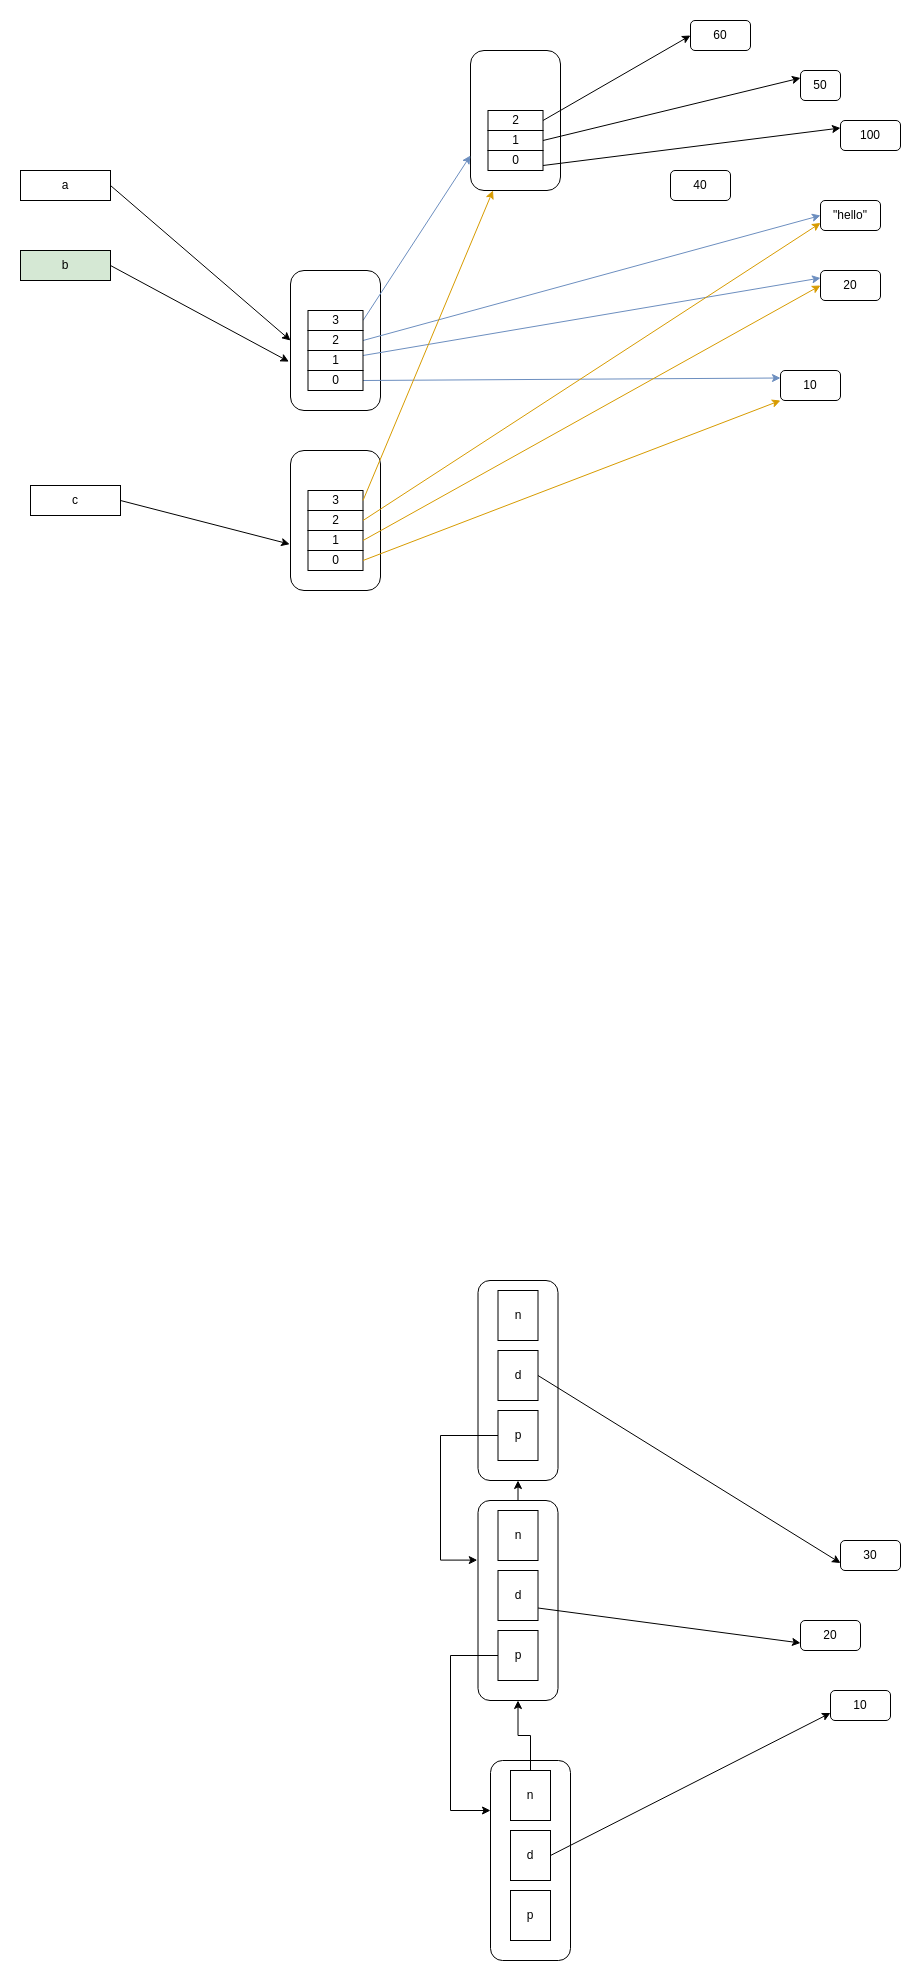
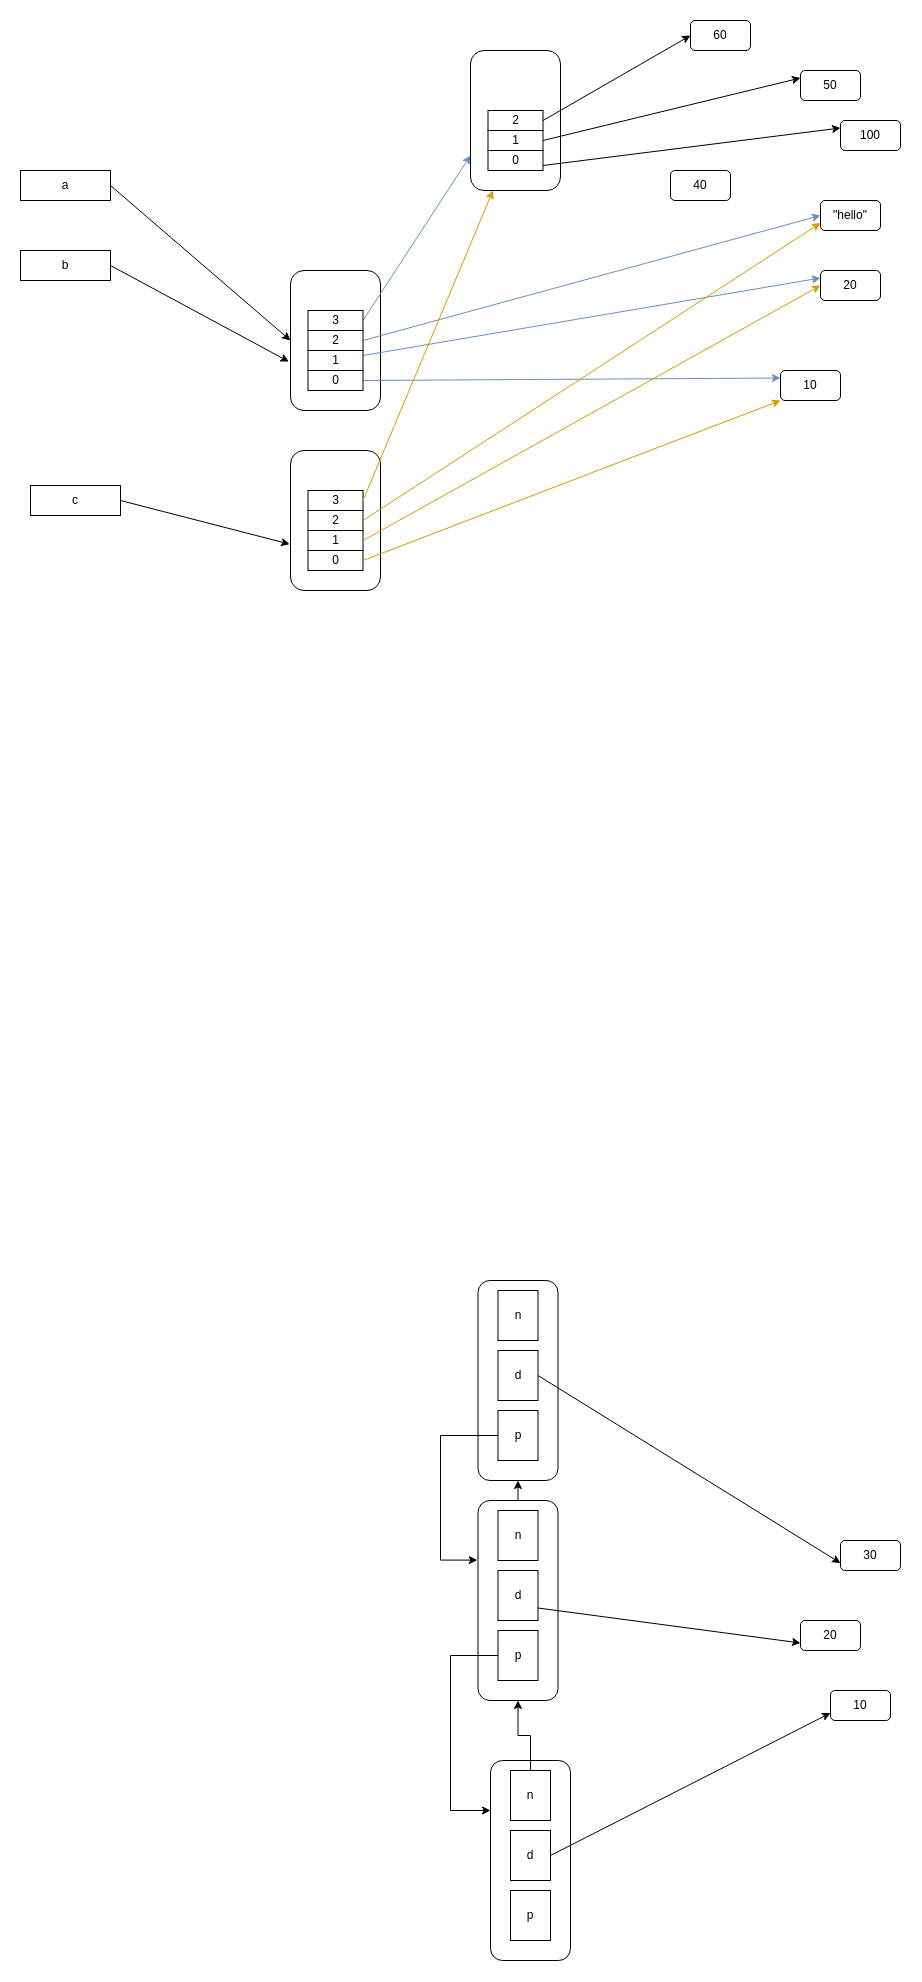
(821, 86) -> (831, 86)
(66, 266) -> (66, 266)
